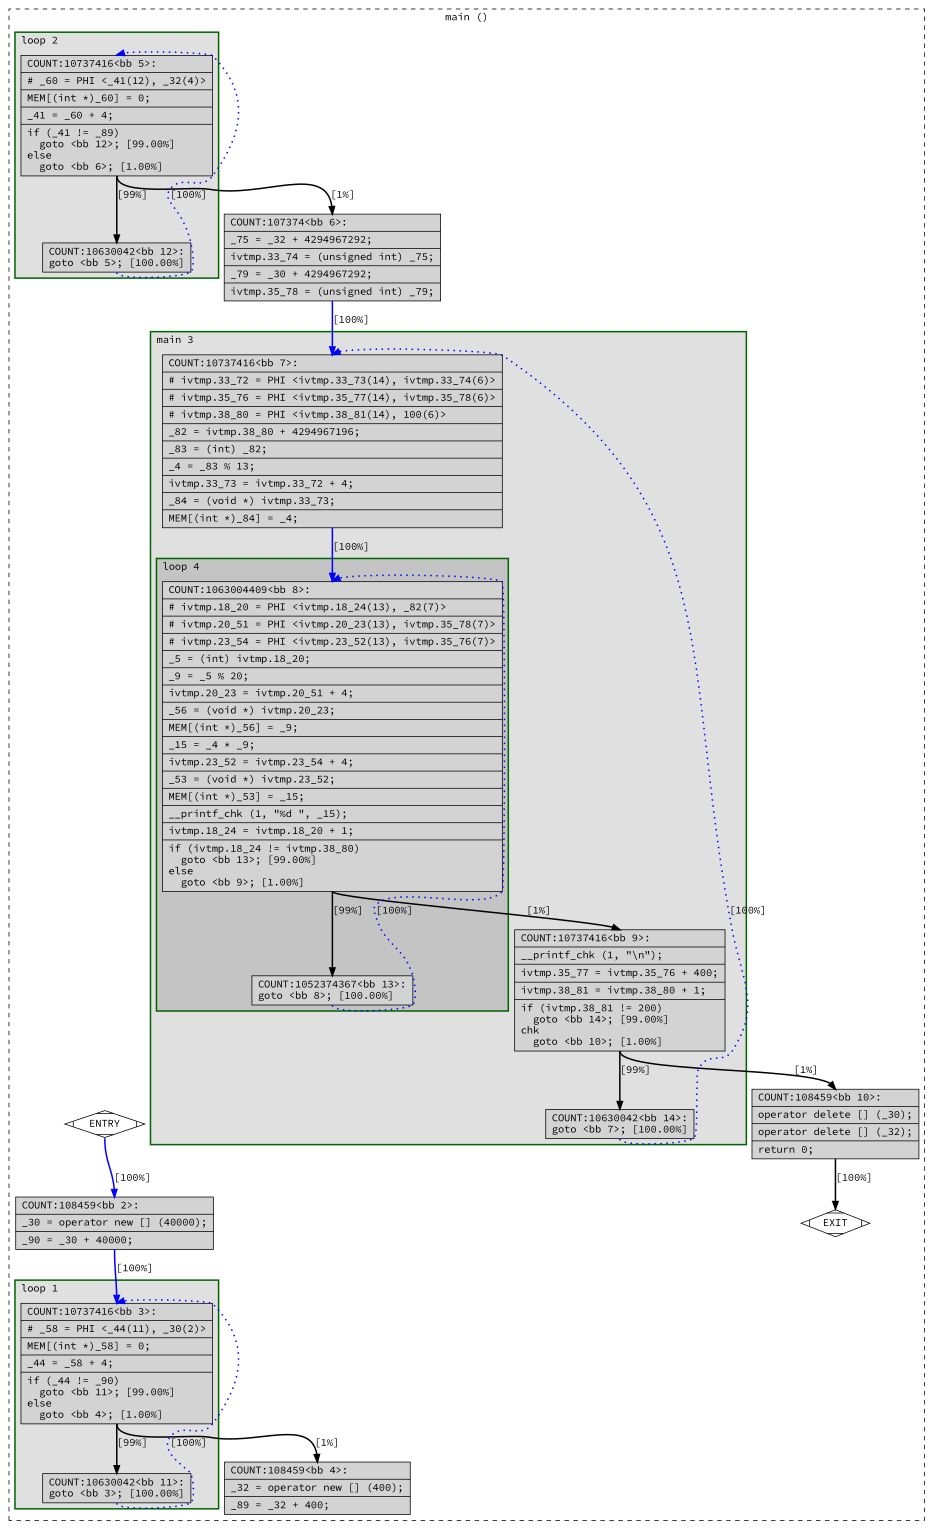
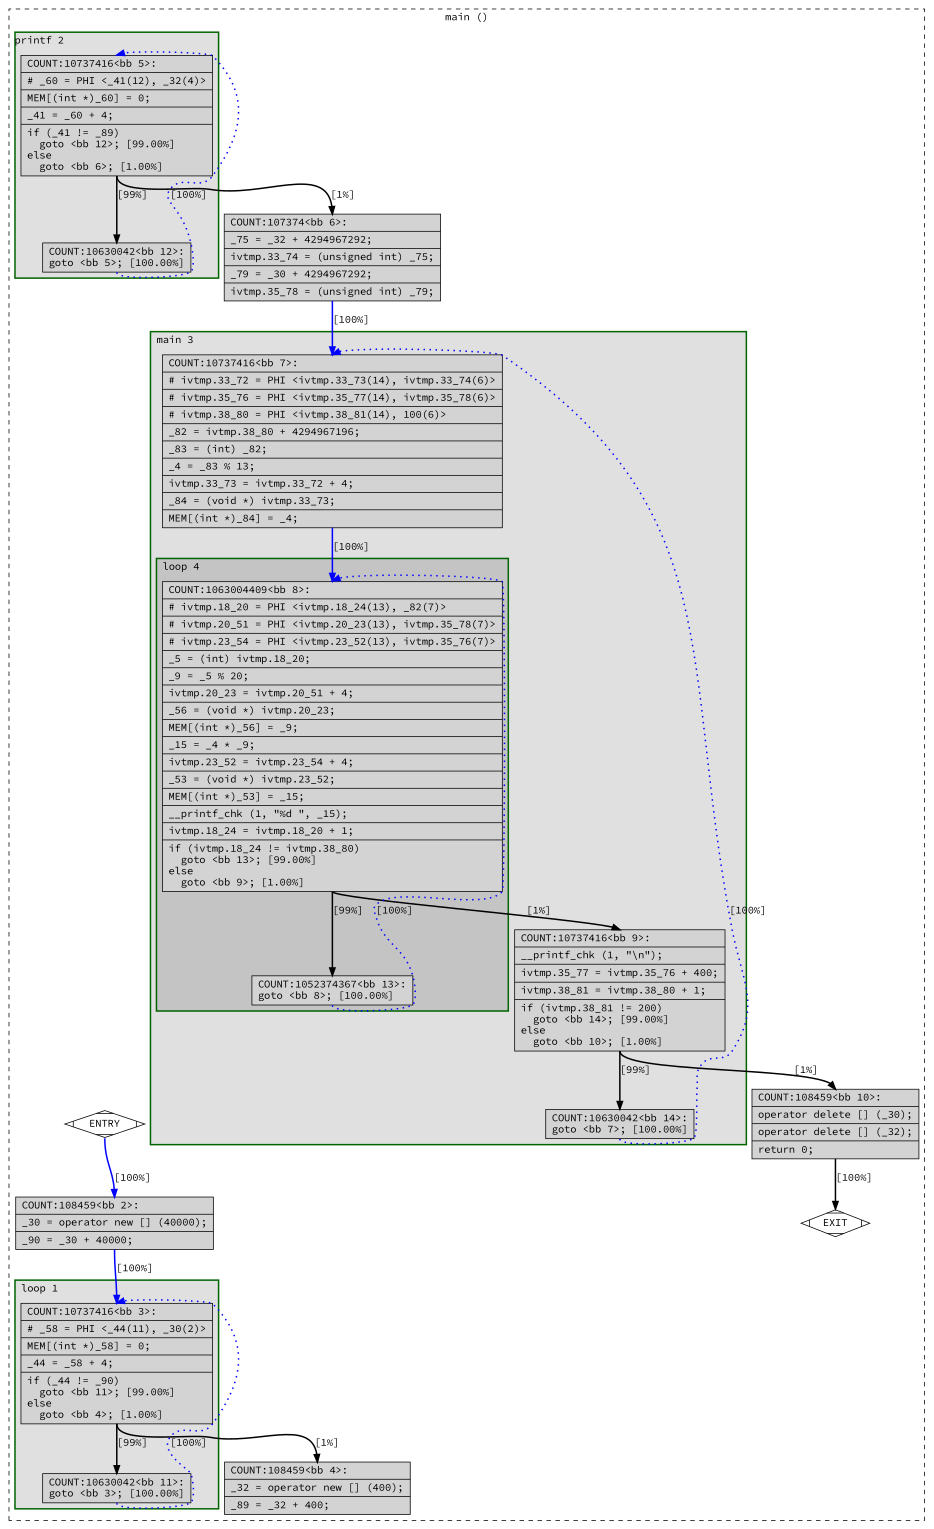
(40, 41) -> (40, 41)
(530, 1030) -> (533, 1030)
